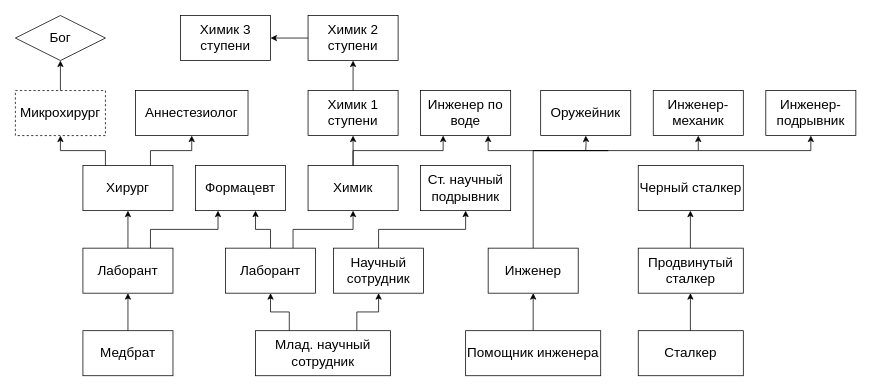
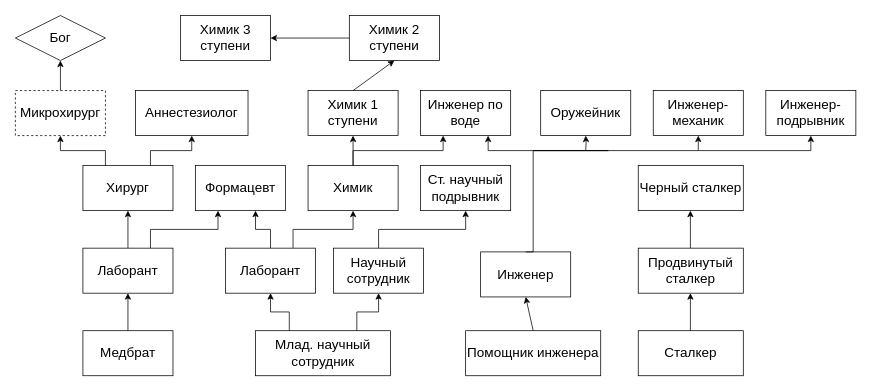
(353, 38) -> (394, 38)
(533, 270) -> (525, 274)
